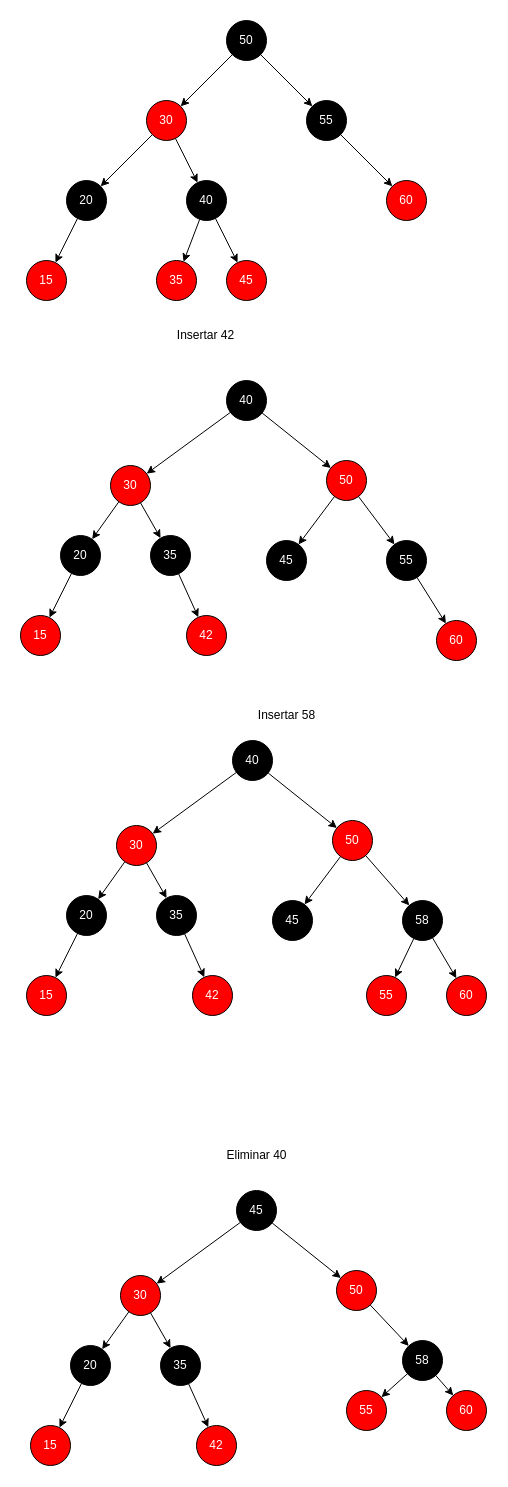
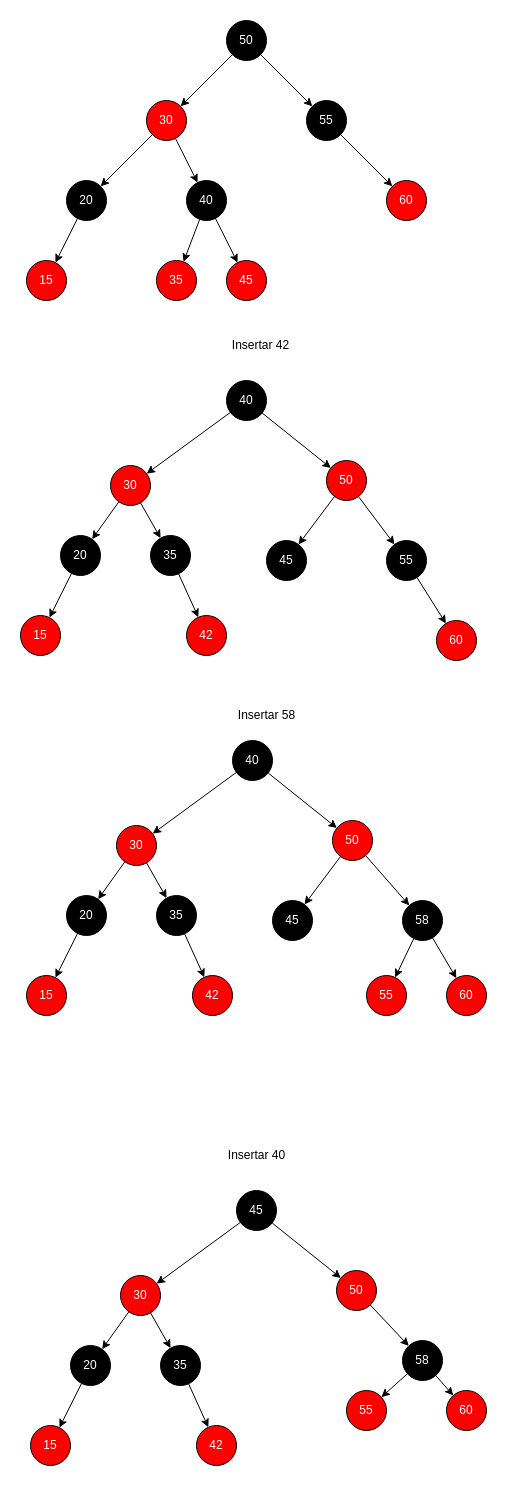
(206, 336) -> (261, 346)
(287, 716) -> (267, 716)
(257, 1156) -> (257, 1156)
